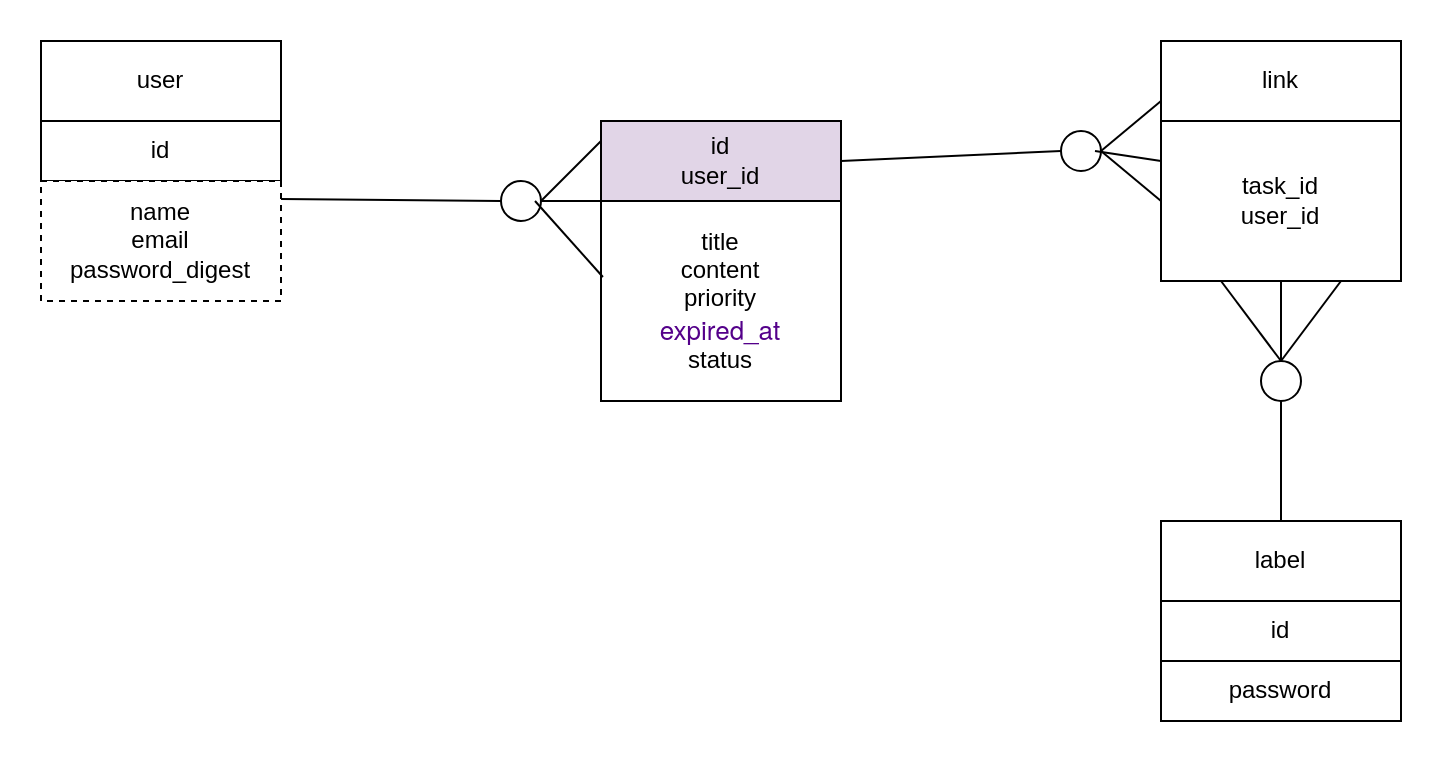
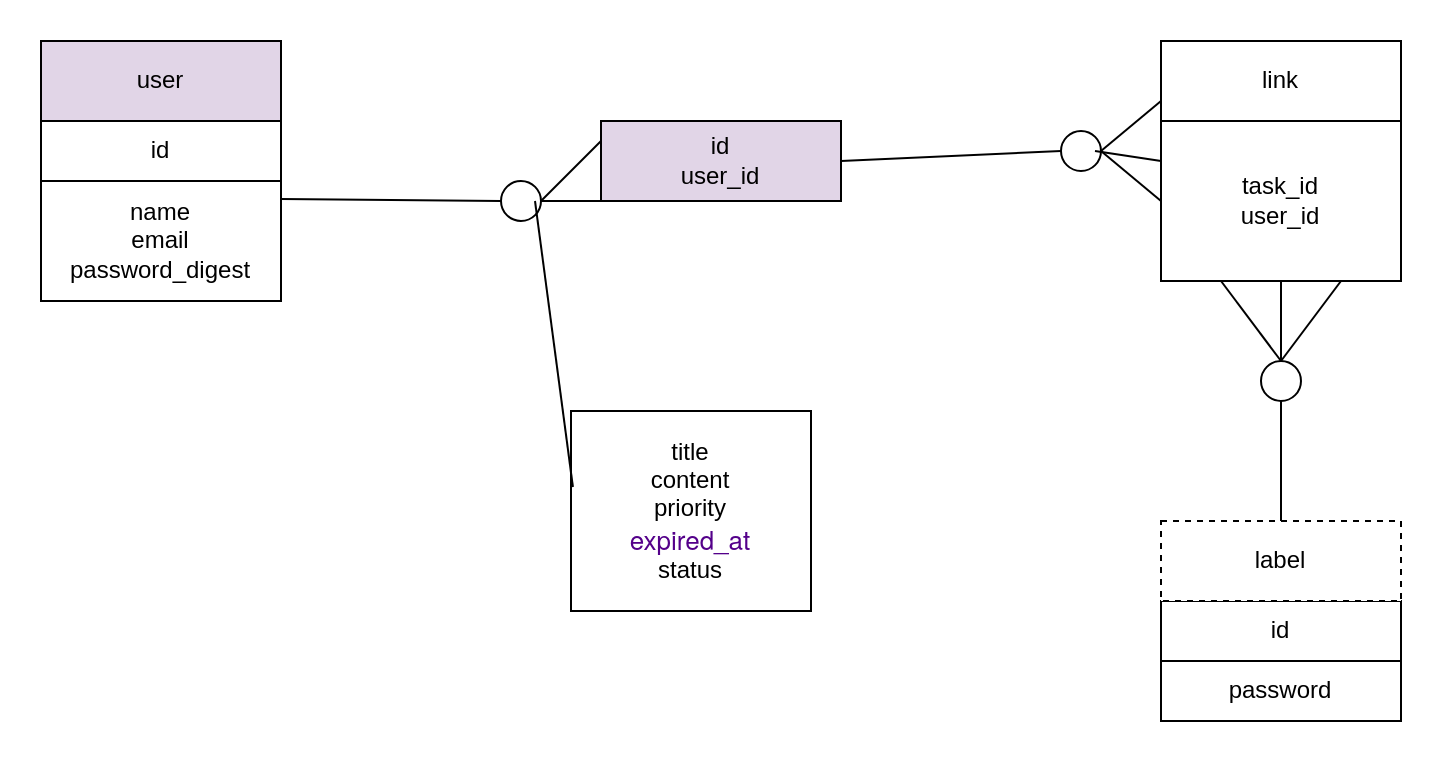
(161, 81) -> (161, 81)
(161, 241) -> (161, 241)
(721, 301) -> (691, 511)
(1281, 561) -> (1281, 561)
